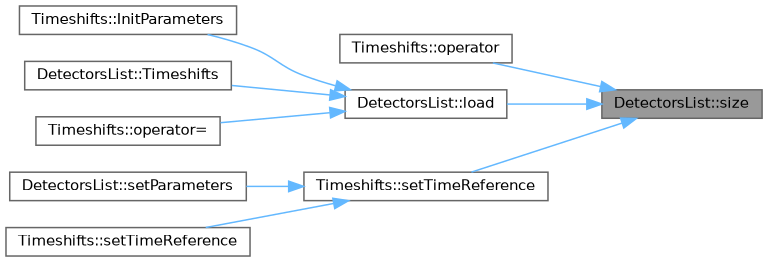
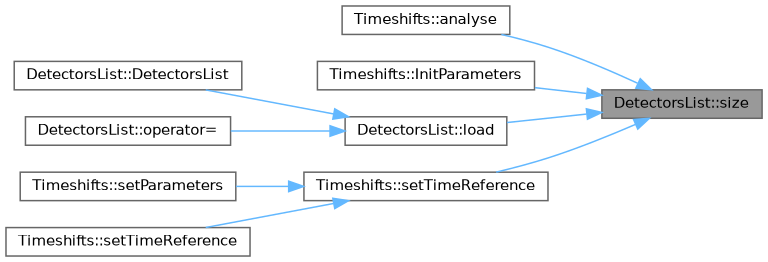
(426, 49) -> (426, 20)
(272, 58) -> (561, 91)
(128, 76) -> (128, 76)
(128, 131) -> (128, 131)
(128, 186) -> (128, 186)
